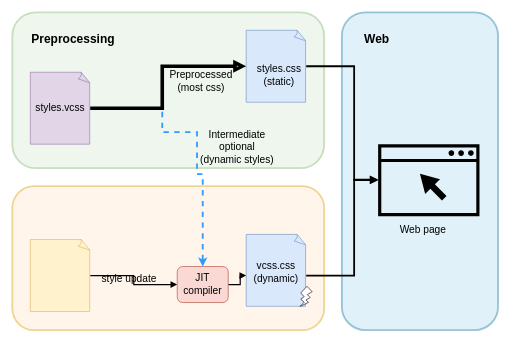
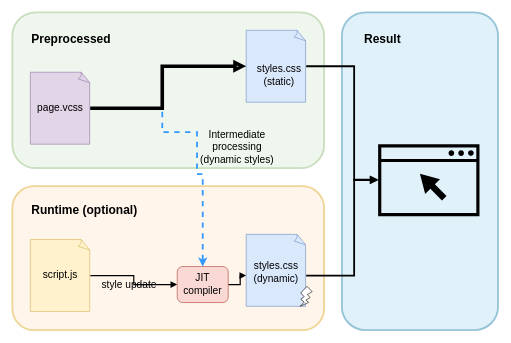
(67, 36) -> (66, 36)
(373, 36) -> (380, 36)
(201, 81) -> none
(60, 108) -> (60, 108)
(237, 147) -> (237, 147)
none -> (90, 207)
(423, 231) -> none
(276, 273) -> (276, 273)
none -> (60, 276)
(129, 279) -> (129, 285)
